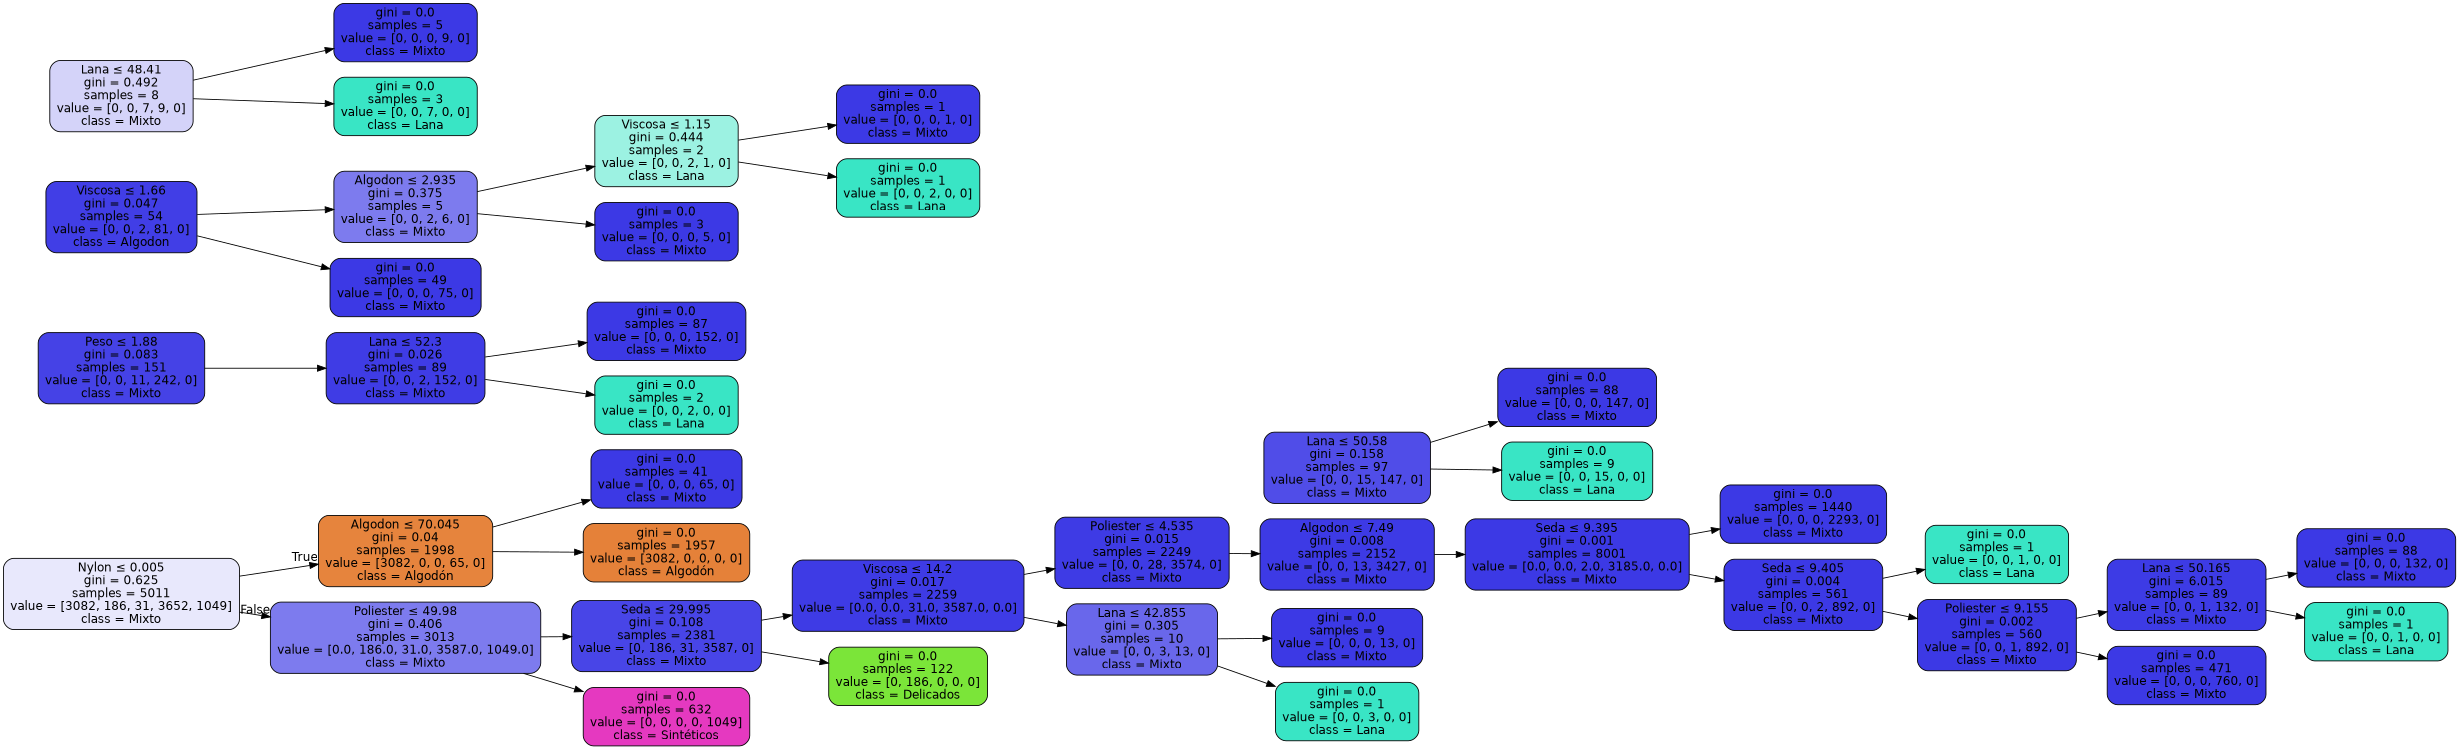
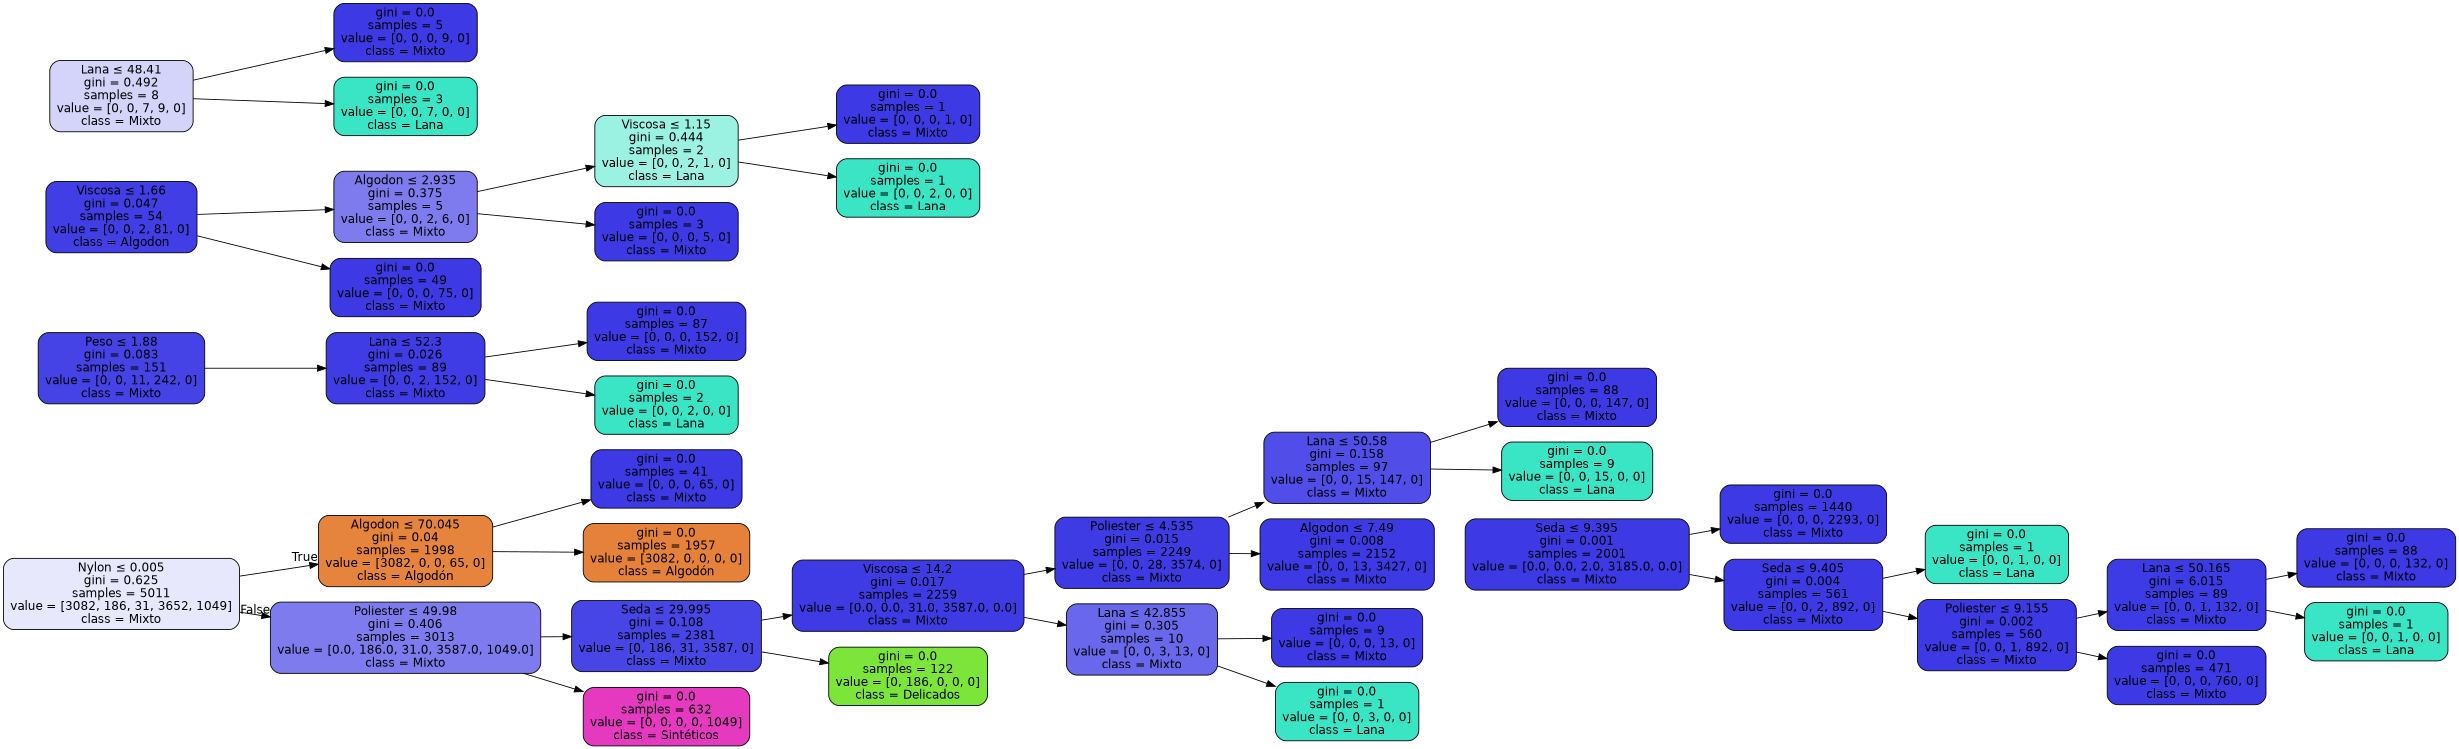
none -> (1242, 511)
(1445, 554) -> none
(1577, 554) -> (1577, 554)
